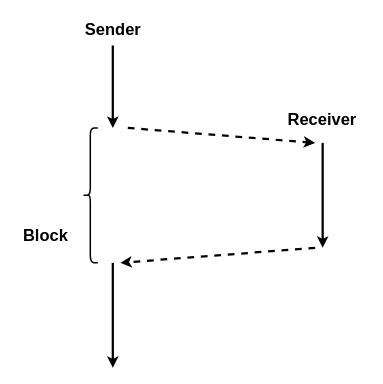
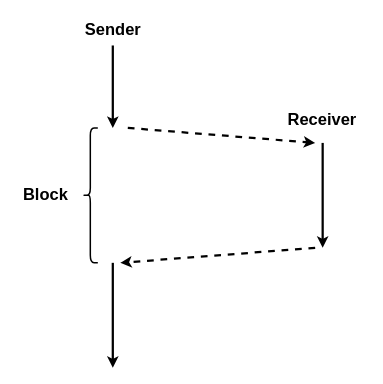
(45, 237) -> (45, 195)
